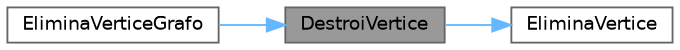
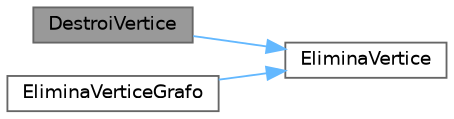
(243, 25) -> (243, 76)
